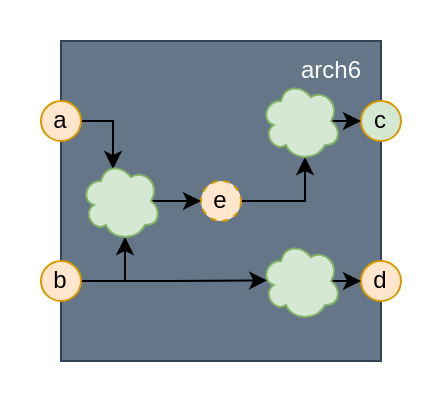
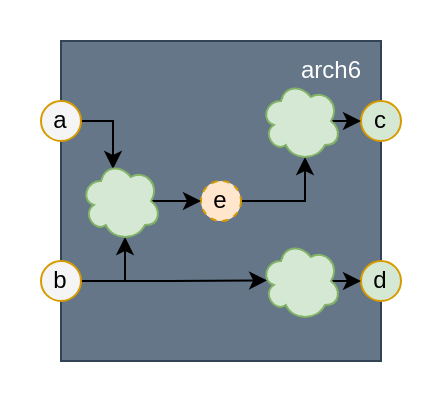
(61, 121) -> (61, 121)
(61, 281) -> (61, 281)
(381, 281) -> (381, 281)
